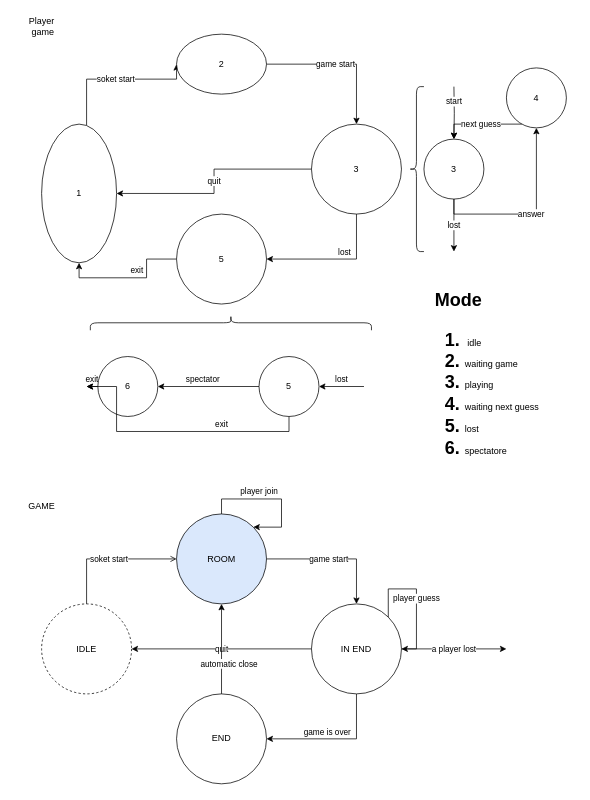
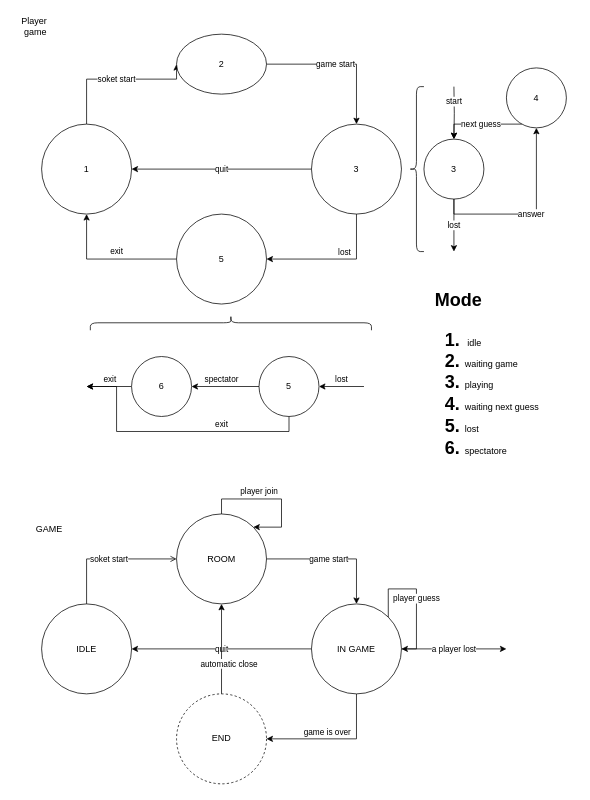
(42, 27) -> (34, 27)
(79, 194) -> (87, 169)
(128, 387) -> (162, 387)
(42, 507) -> (49, 529)
(222, 559) -> (222, 559)
(87, 649) -> (87, 649)
(357, 649) -> (357, 649)
(222, 739) -> (222, 739)
